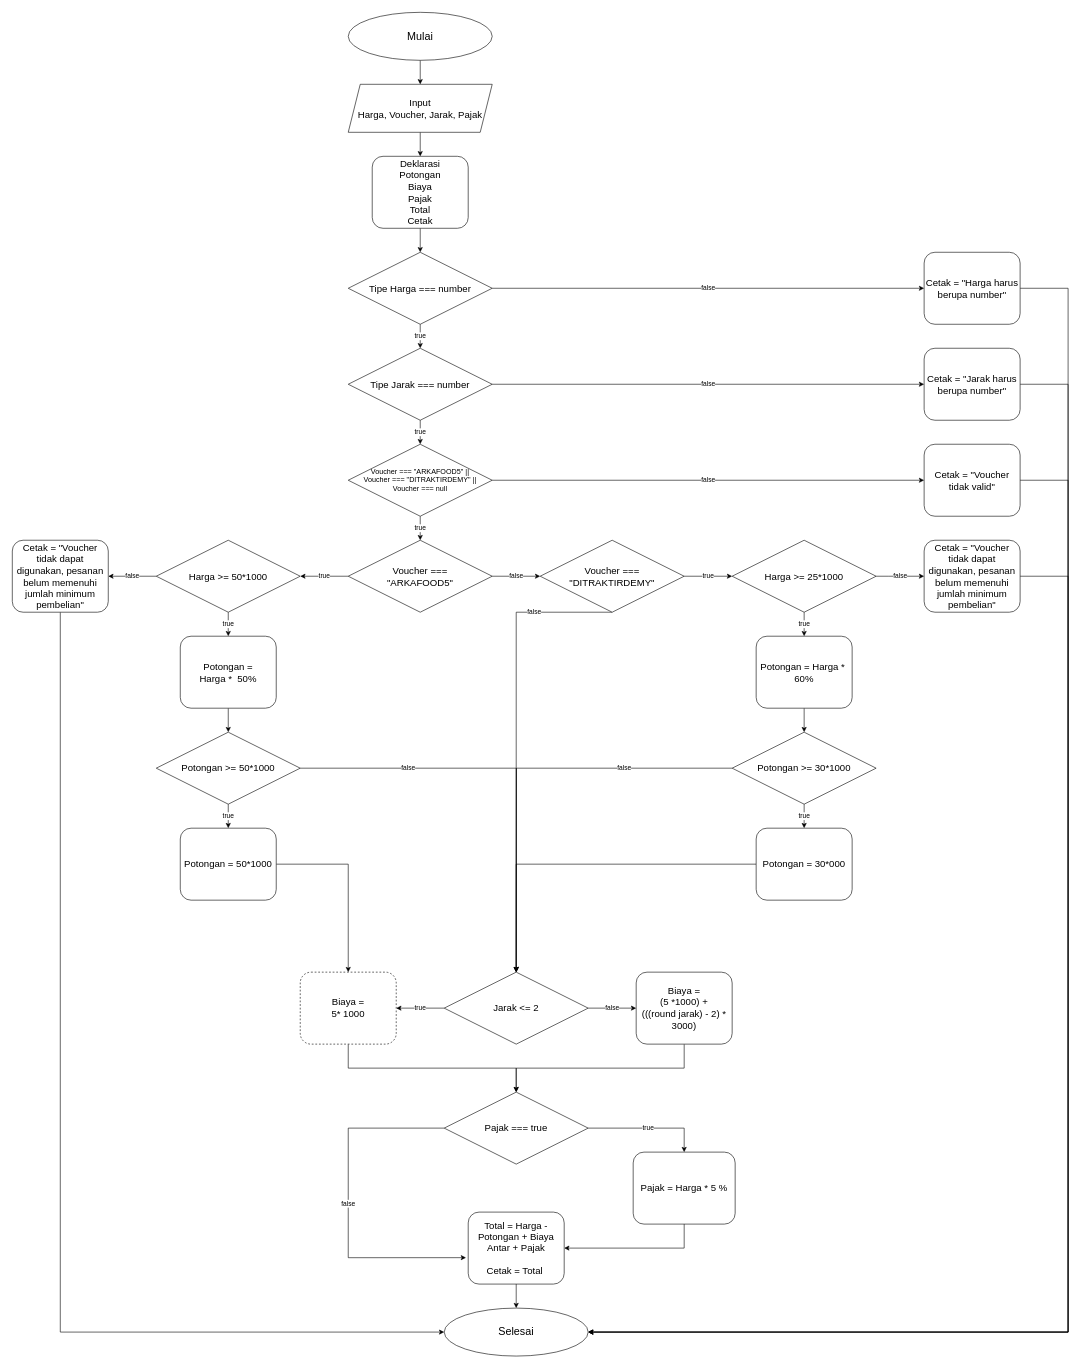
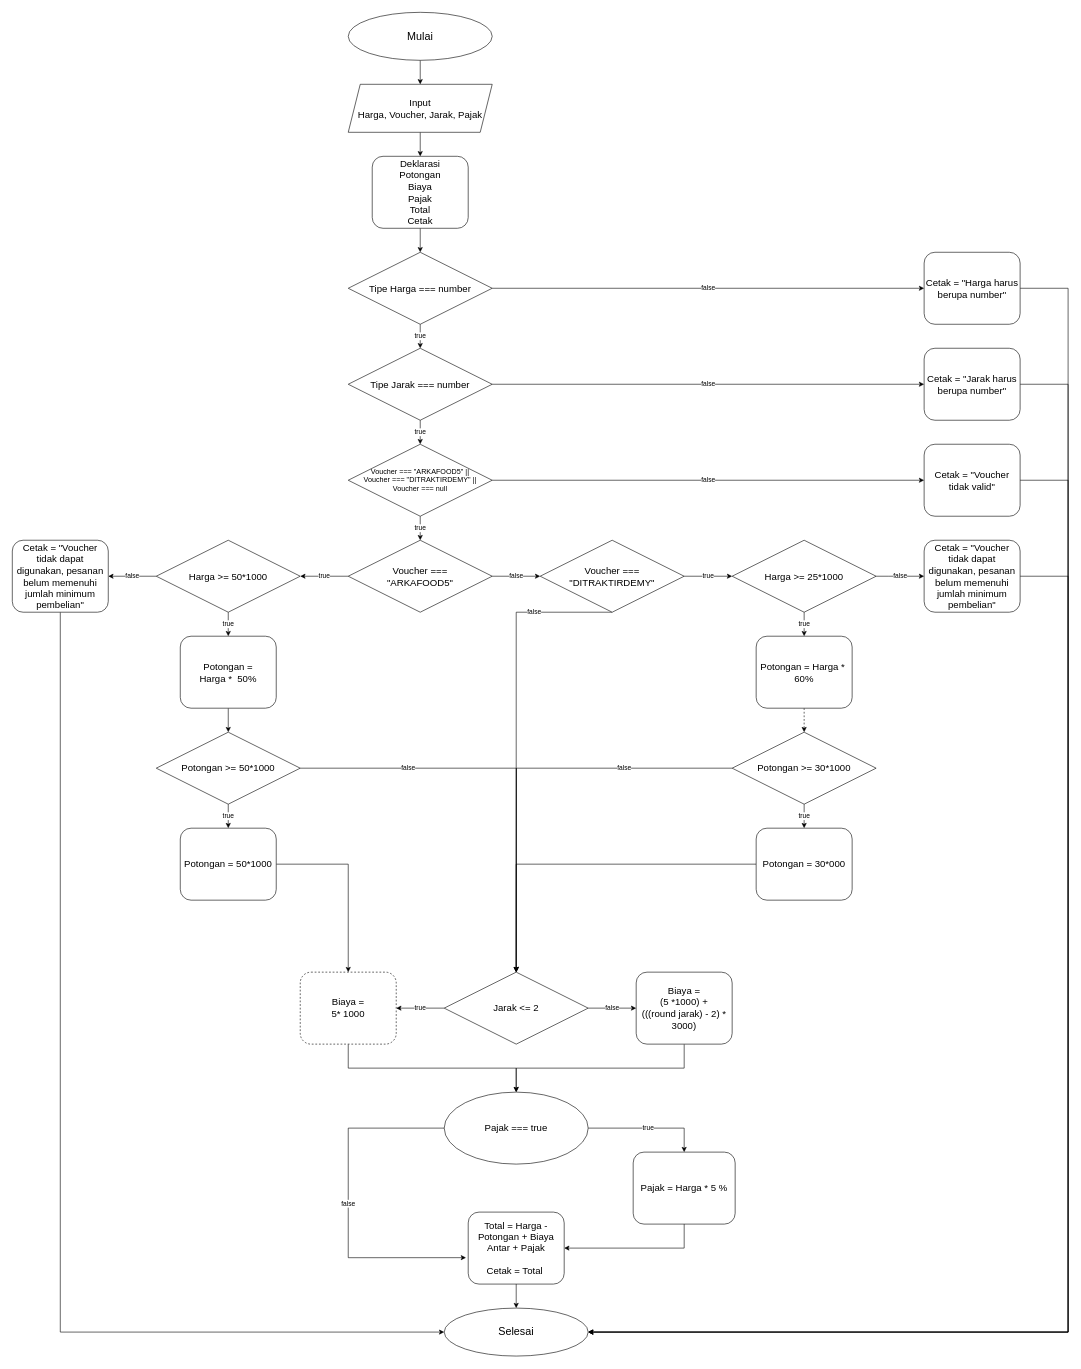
(804, 717) -> (804, 717)
(516, 1128) -> (516, 1128)
